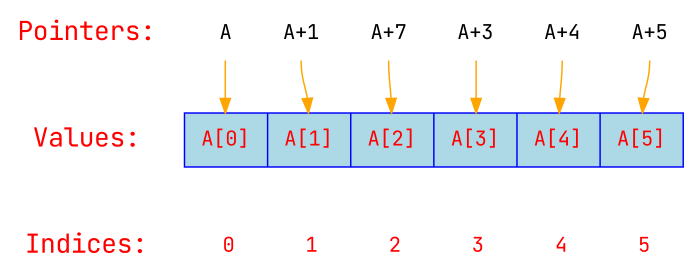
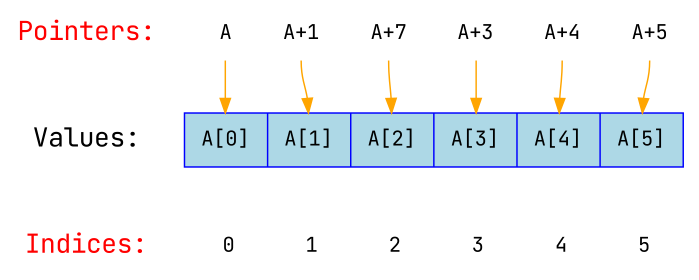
(87, 140) -> (87, 140)
(434, 140) -> (434, 140)
(437, 246) -> (437, 246)
